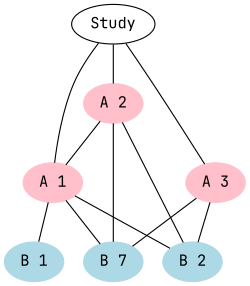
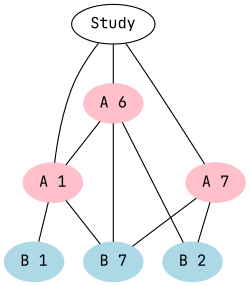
(113, 103) -> (113, 103)
(216, 183) -> (216, 183)
(122, 222) -> none
